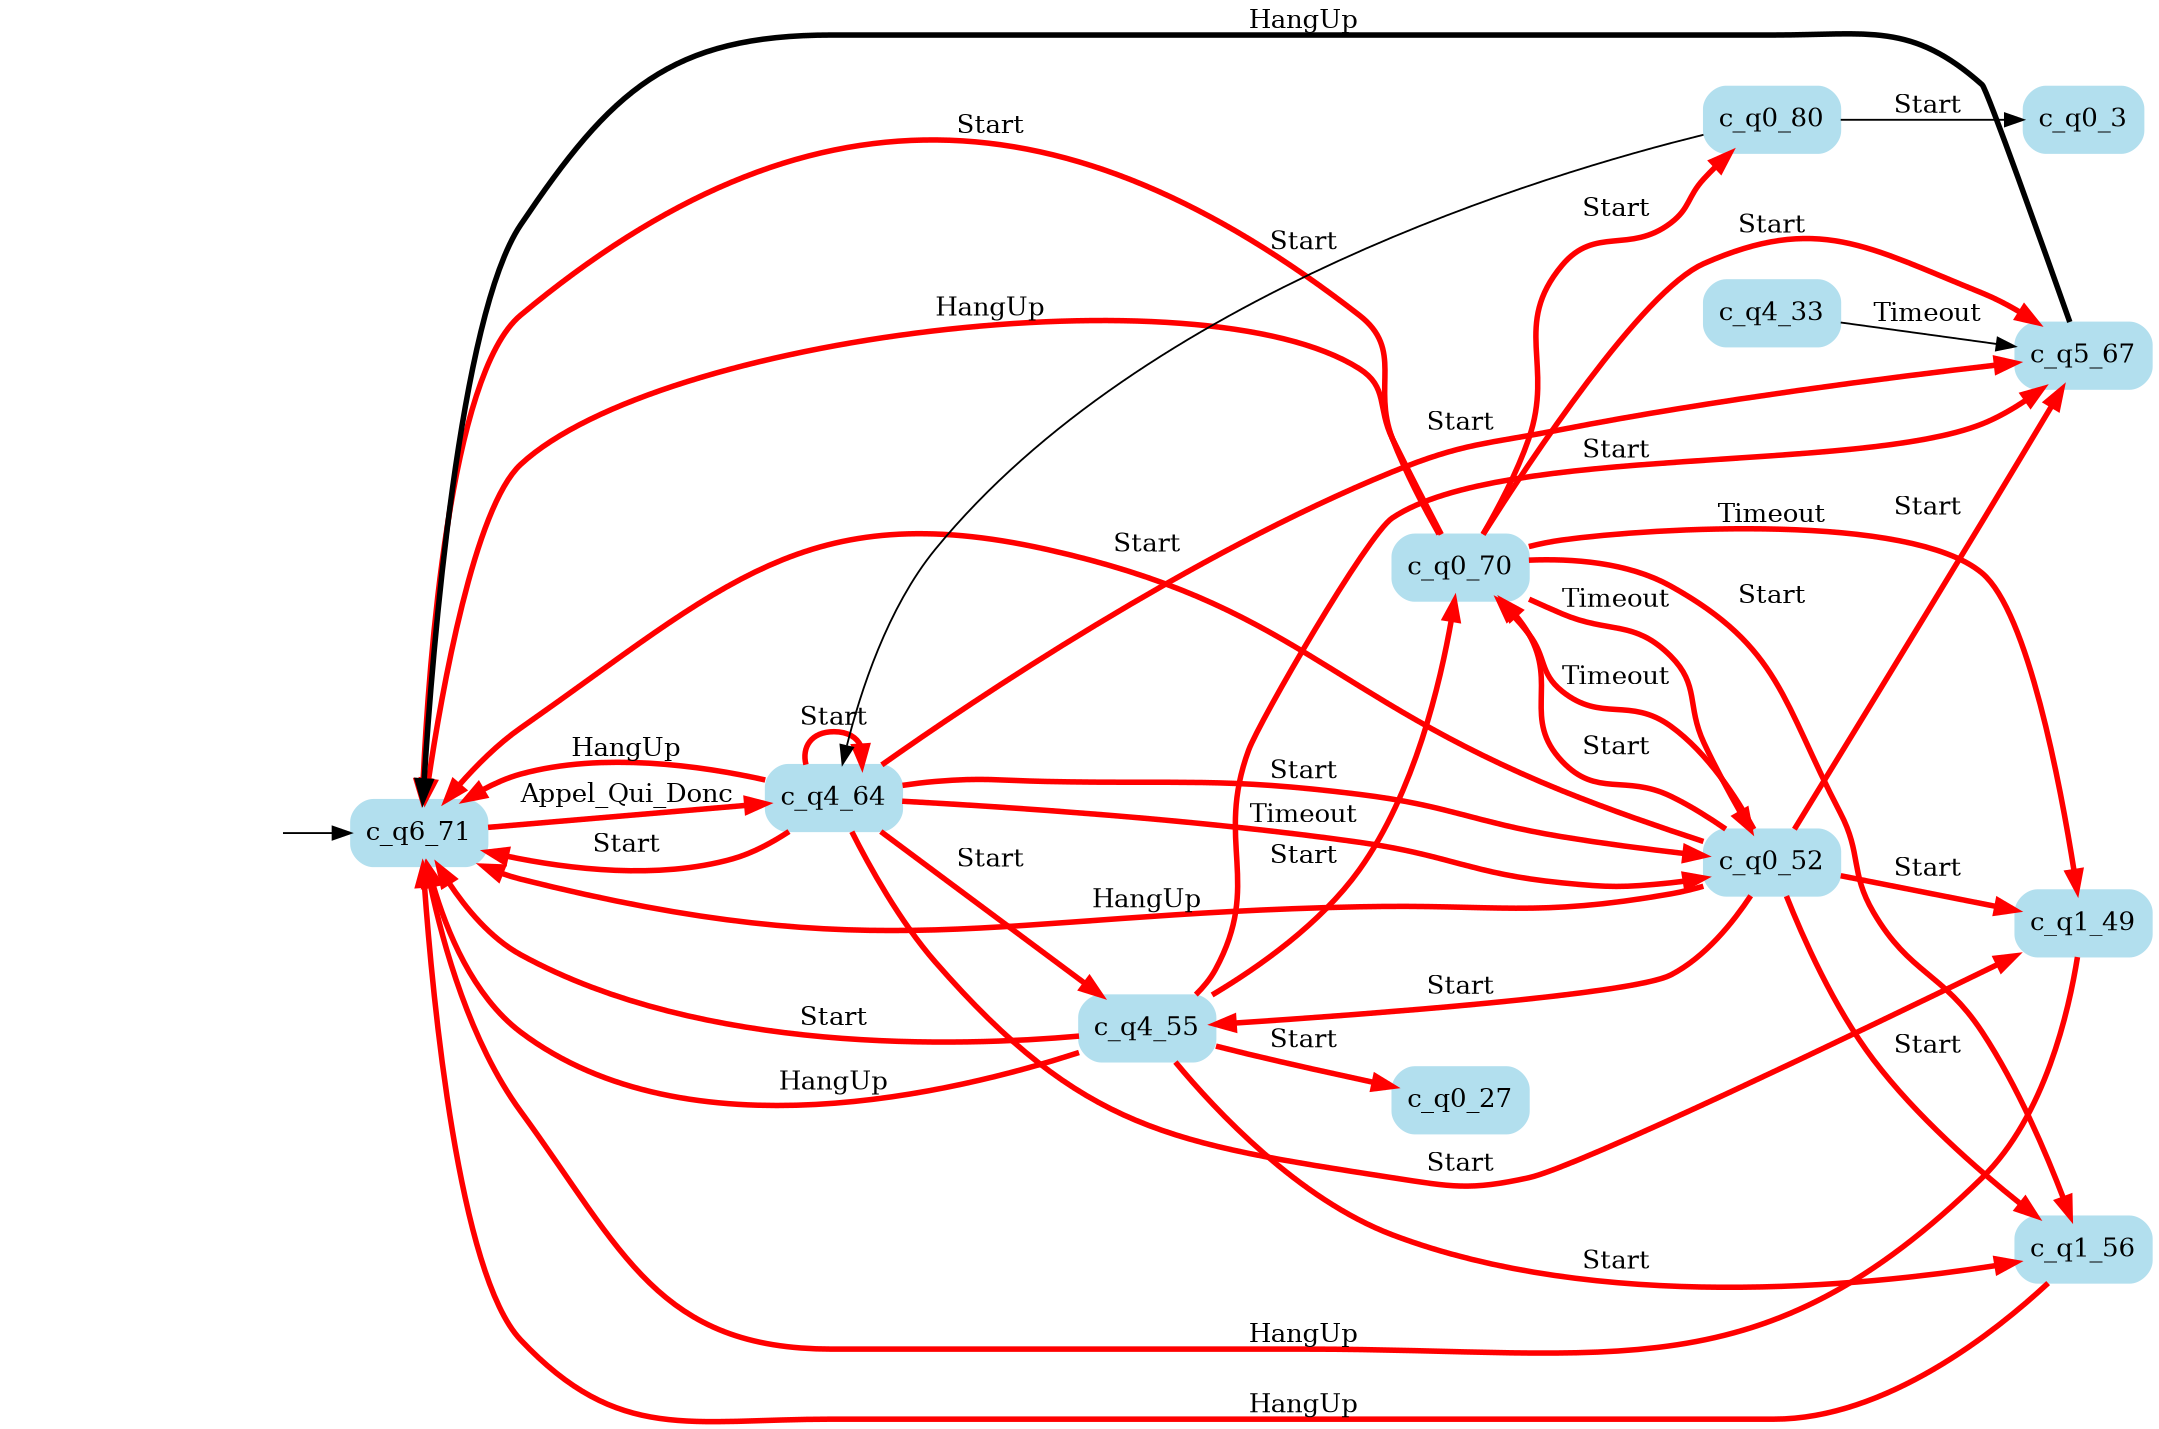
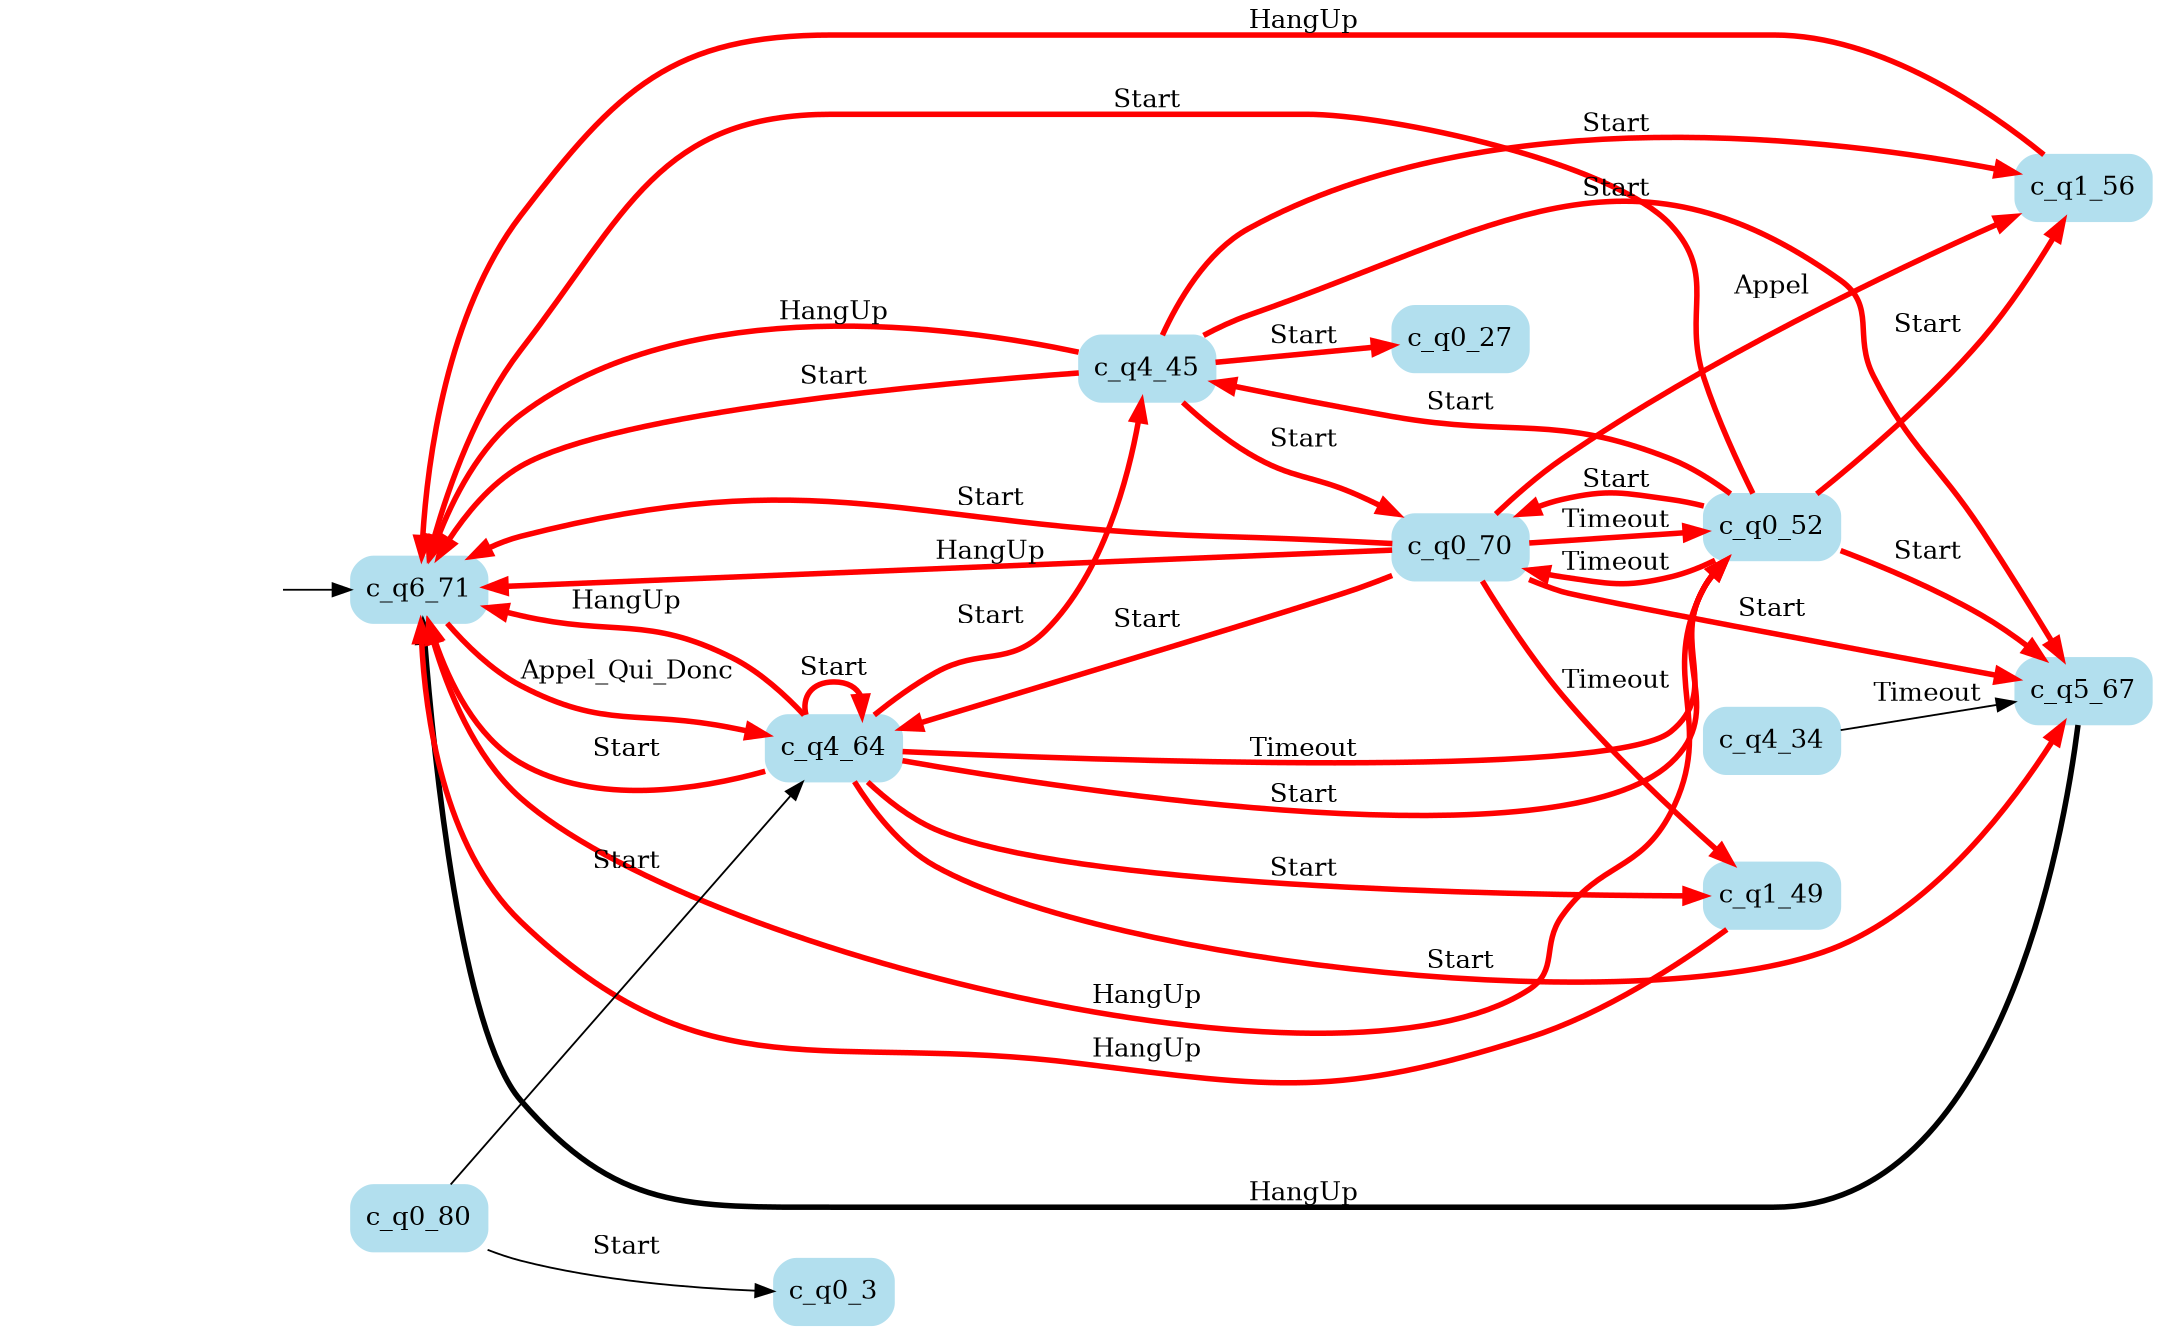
(1540, 307) -> (1157, 651)
(1772, 313) -> (1772, 741)
(1772, 596) -> (1772, 287)
(1919, 891) -> none
(1147, 1028) -> (1147, 369)
